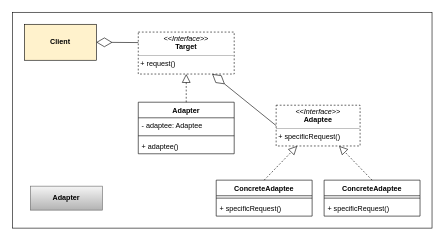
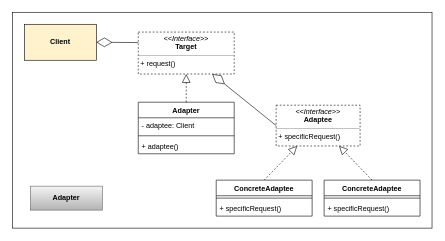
(175, 126) -> (171, 126)
